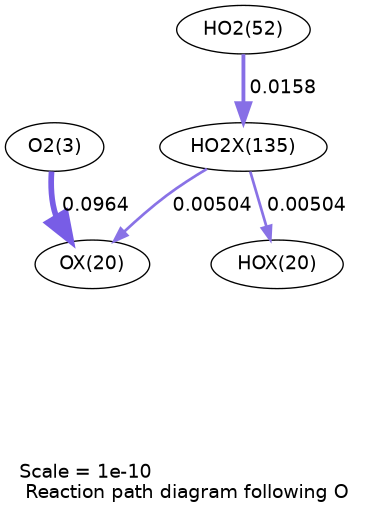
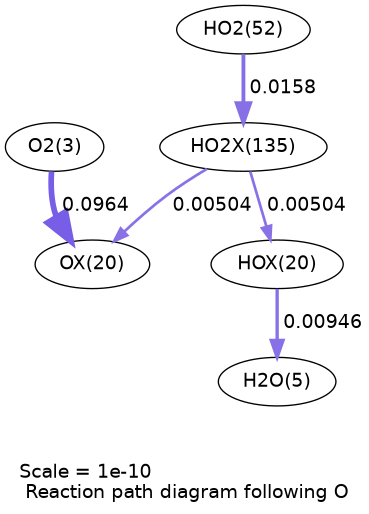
none -> (277, 382)
